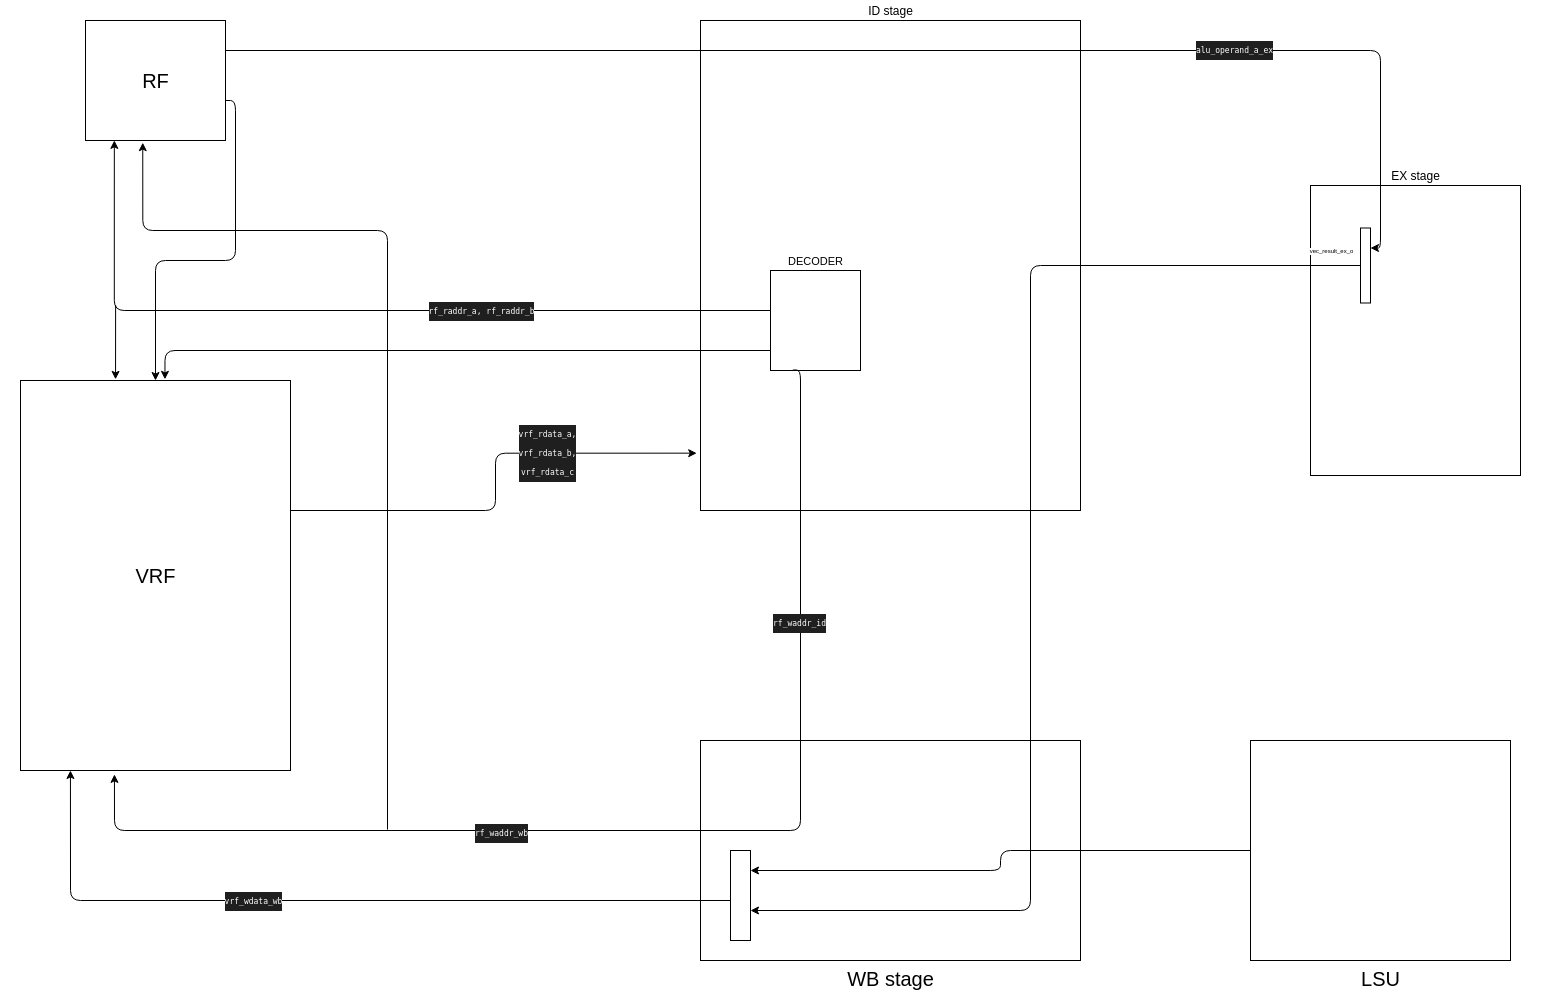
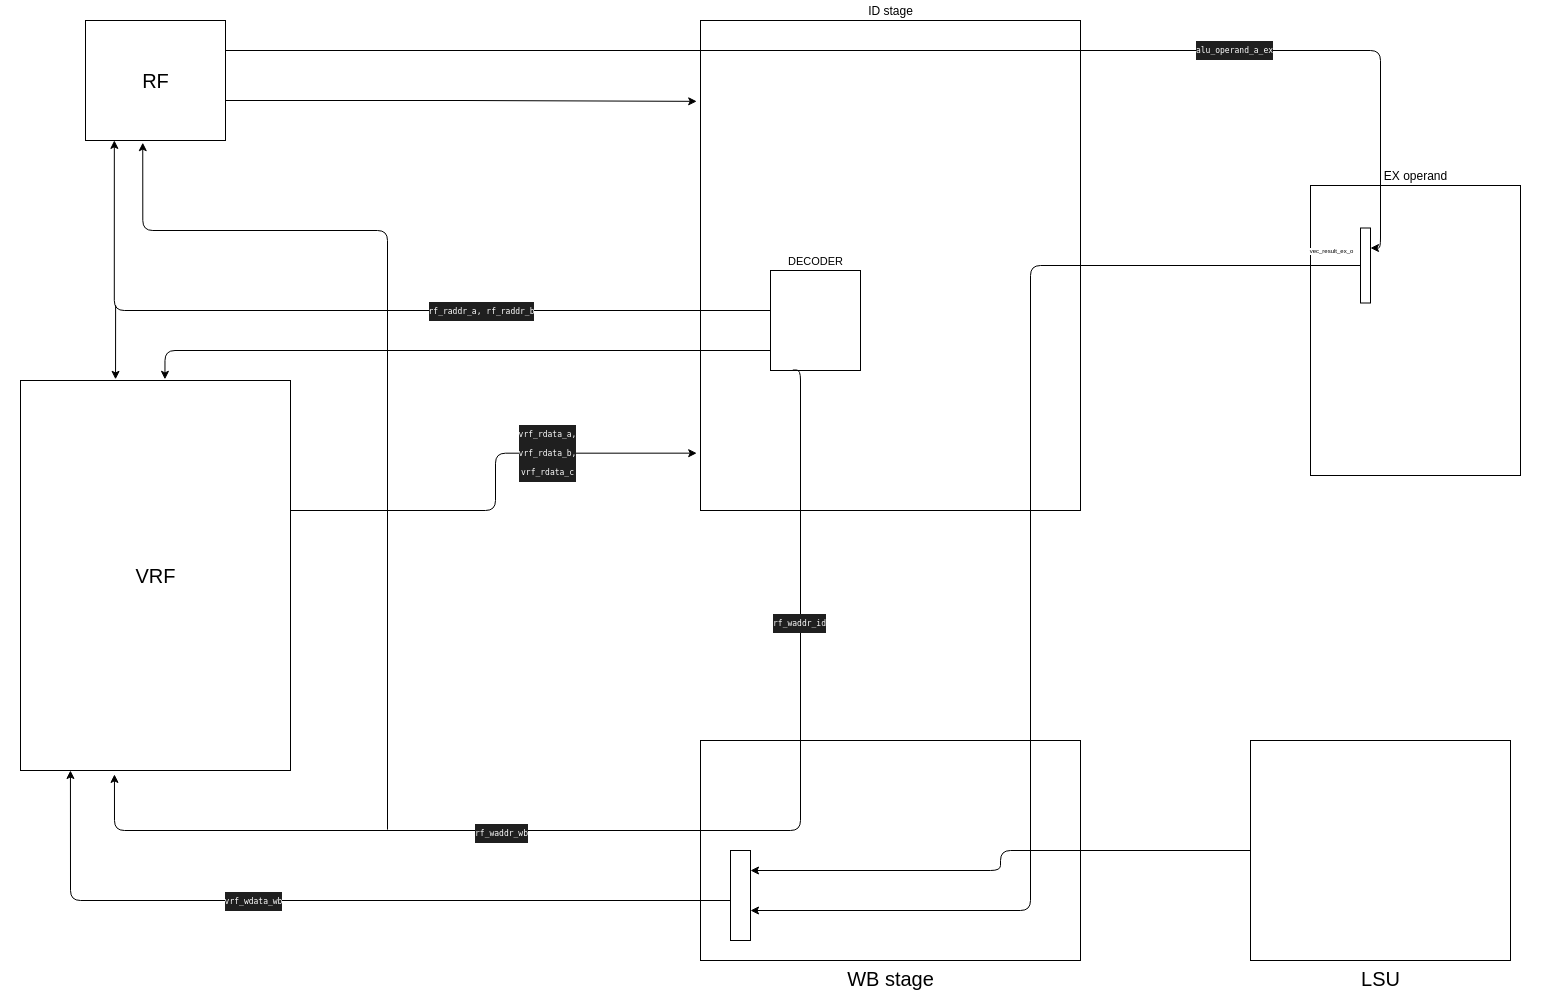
(1416, 175) -> (1416, 175)
(220, 261) -> (460, 101)
